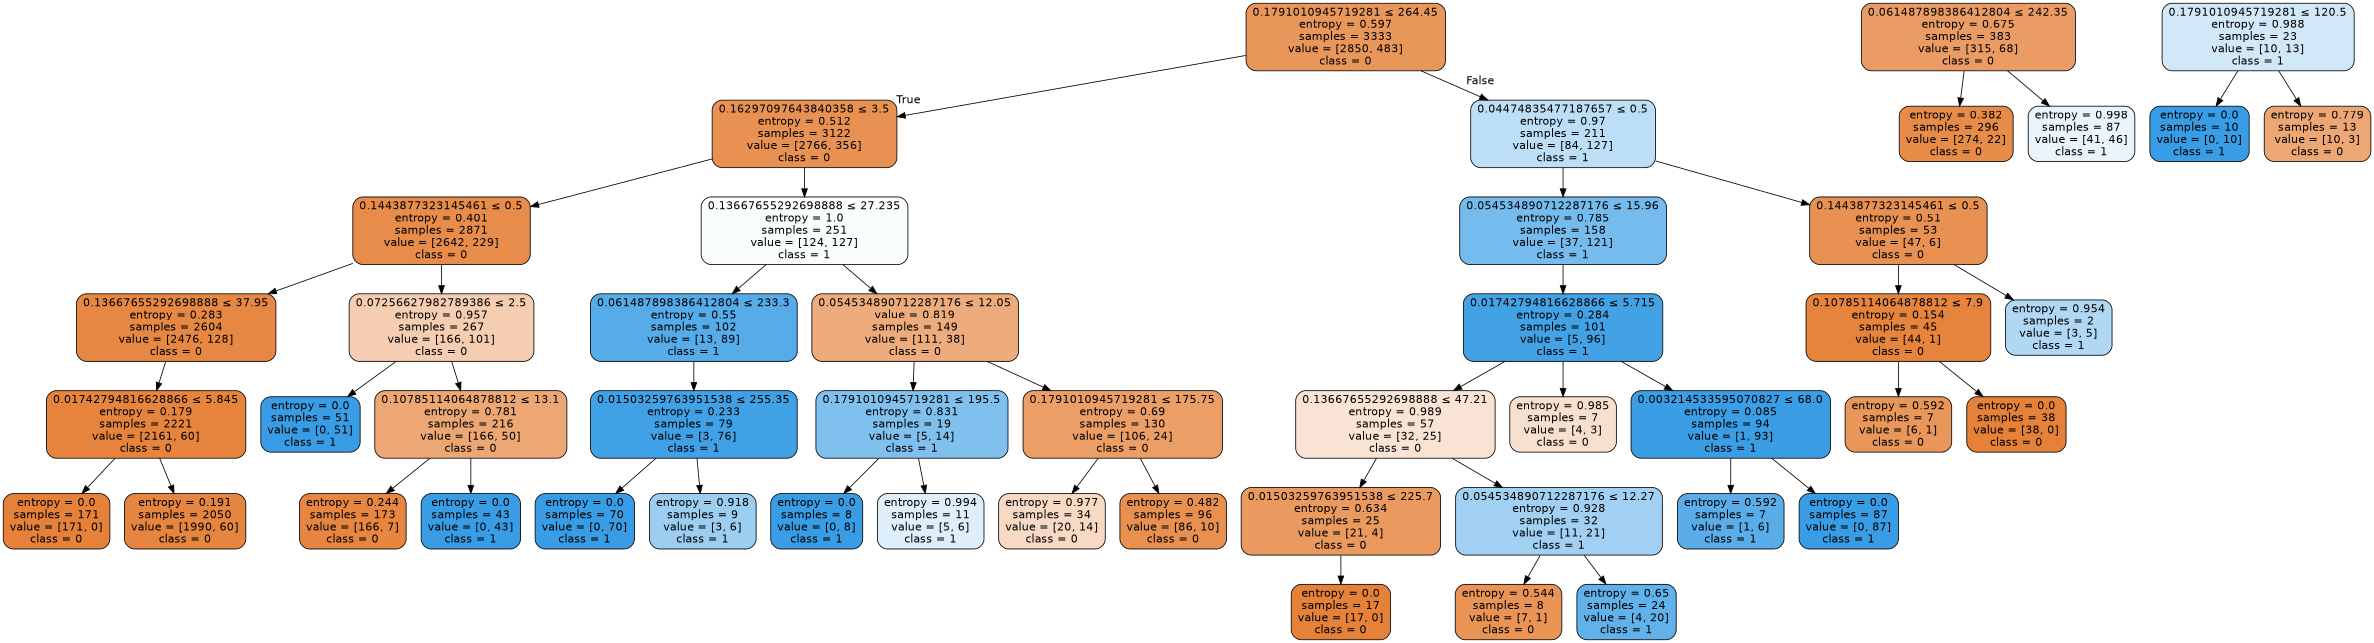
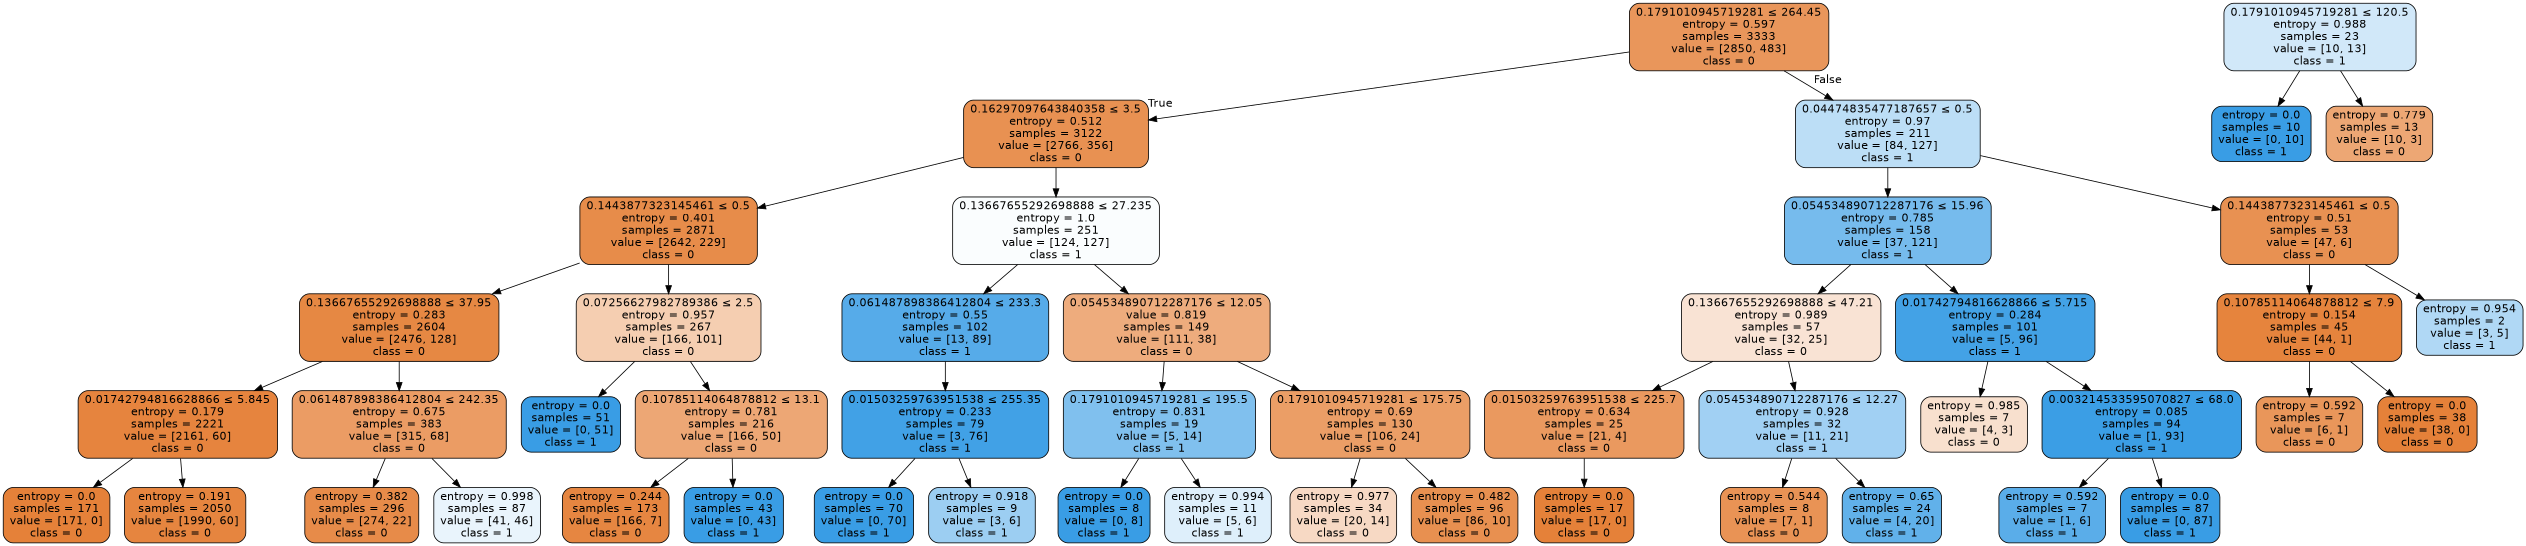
none -> (399, 372)
(1483, 374) -> (1838, 276)
